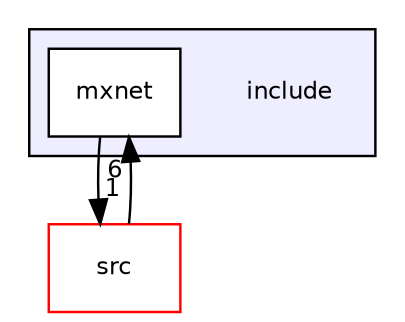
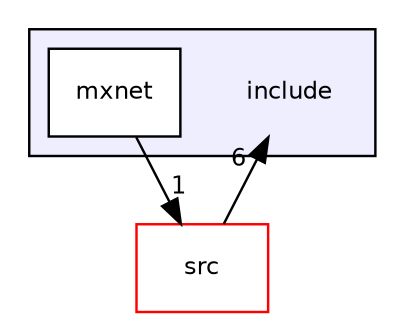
(131, 193) -> (240, 191)
